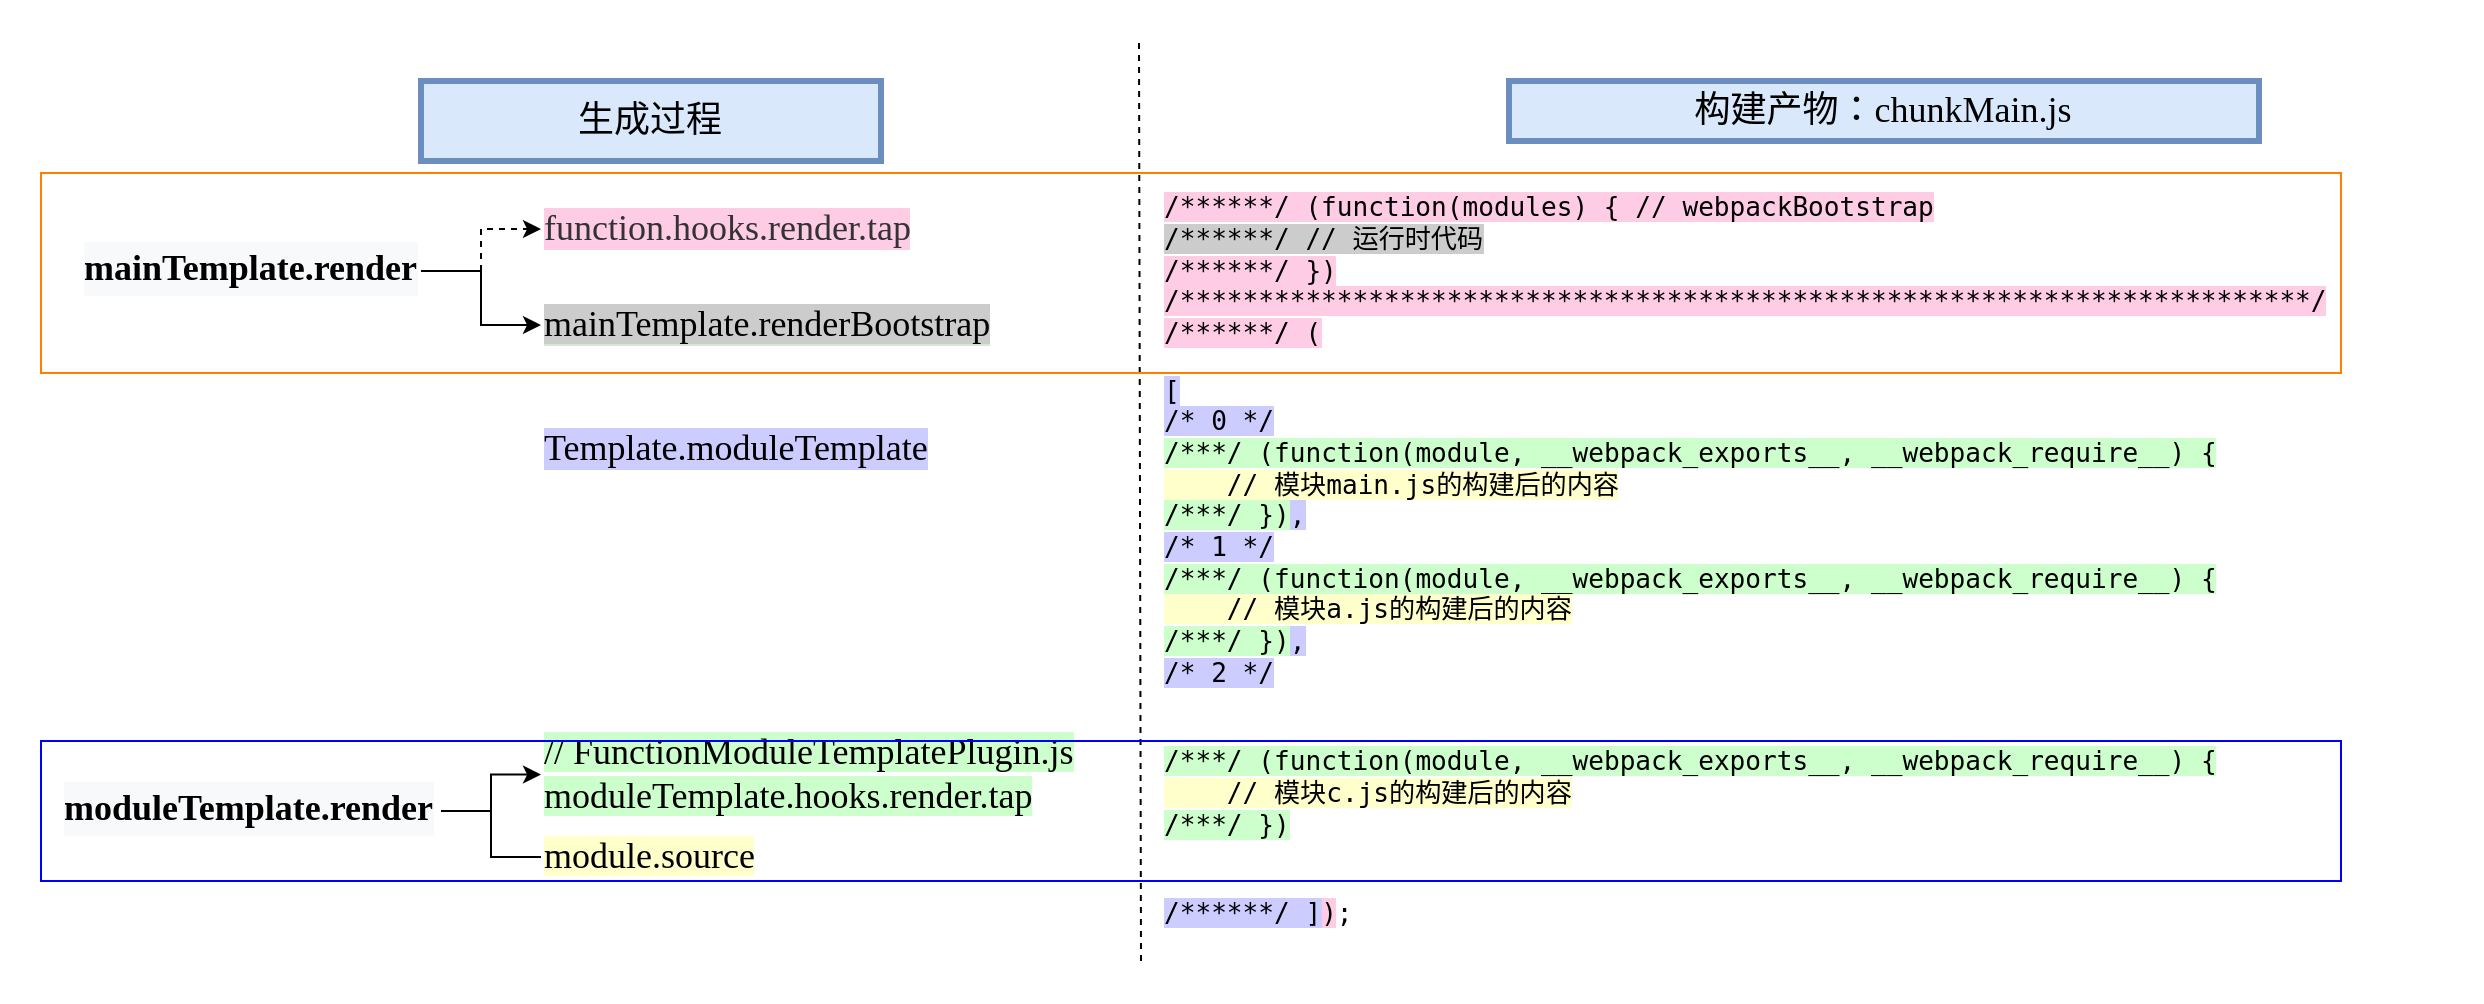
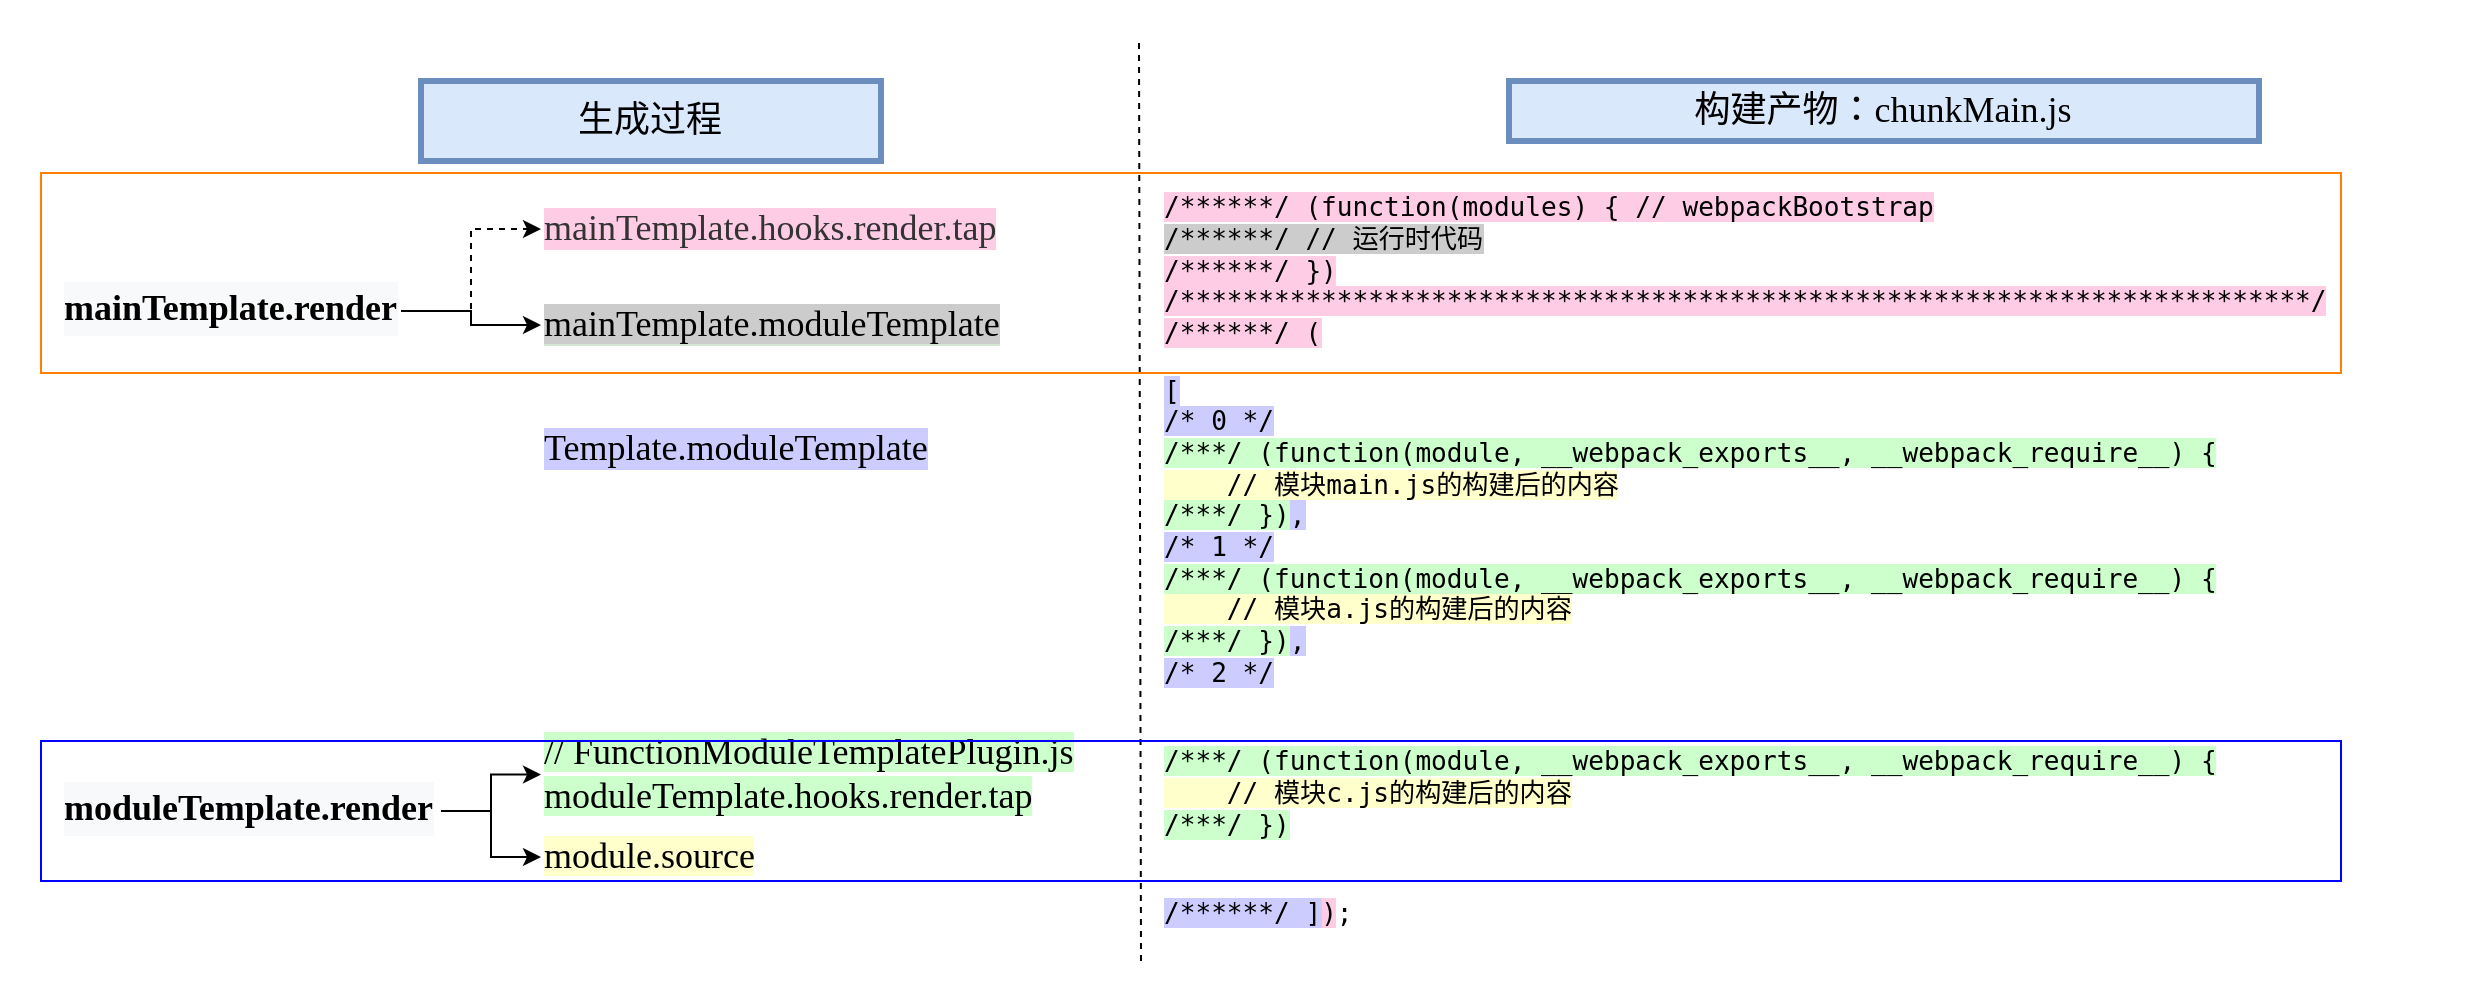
(778, 229) -> (814, 229)
(251, 271) -> (231, 311)
(813, 325) -> (794, 325)
(532, 857) -> (526, 857)
